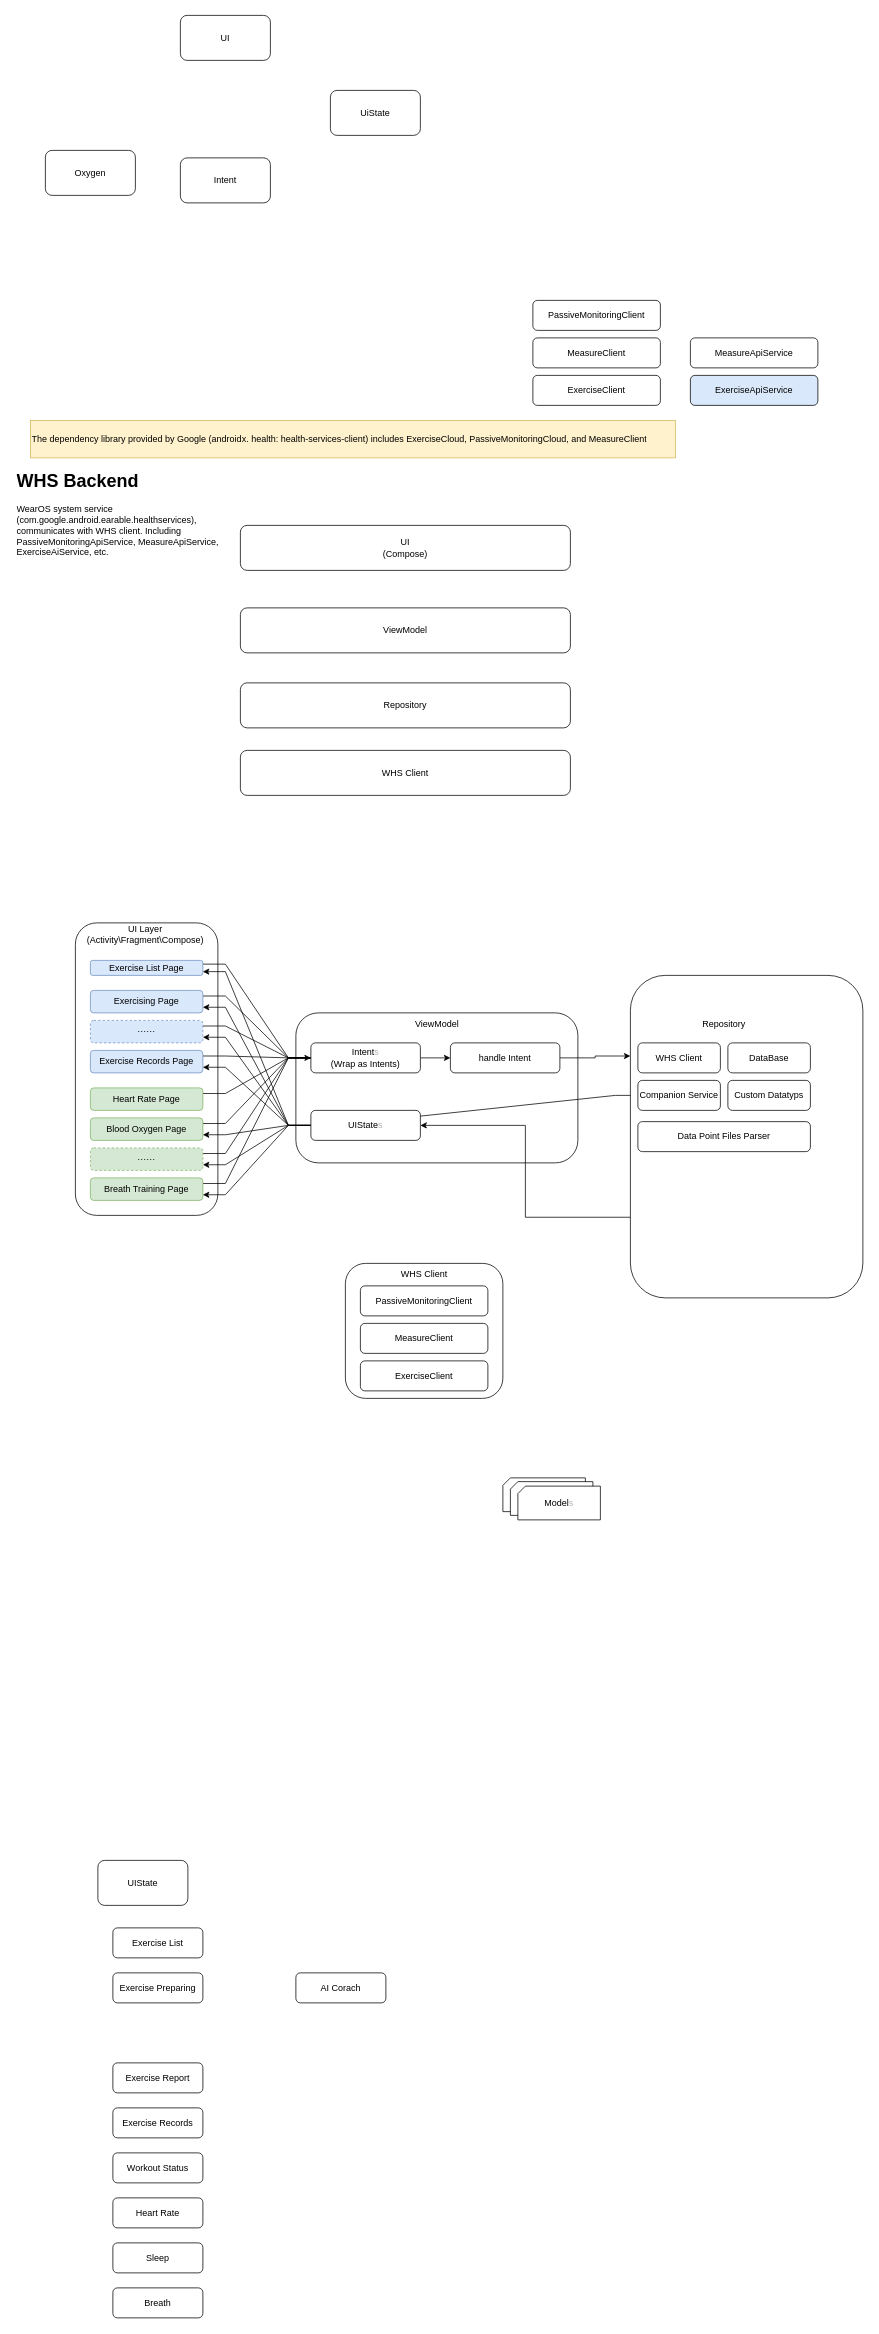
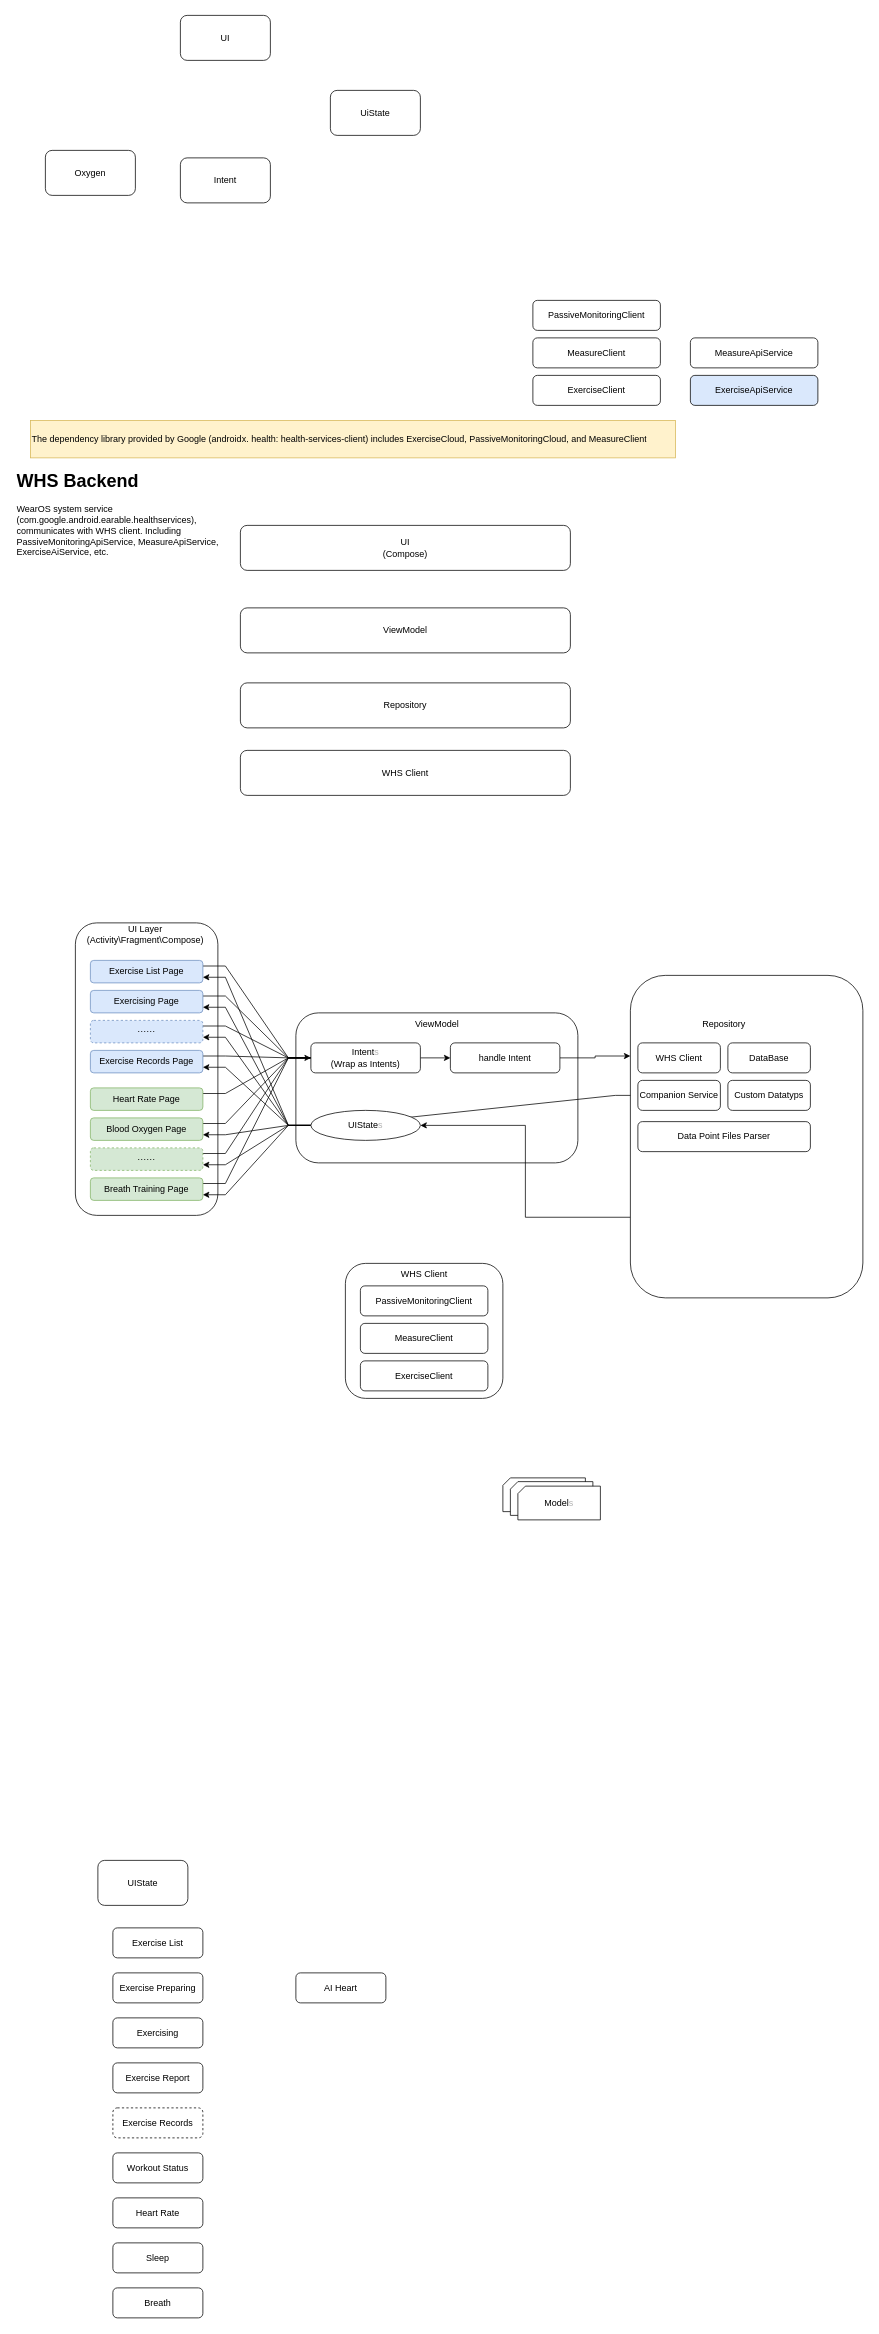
(147, 968) -> (147, 972)
(366, 1125) -> (366, 1125)
(341, 1988) -> (341, 1988)
none -> (158, 2033)
(158, 2123) -> (158, 2123)
